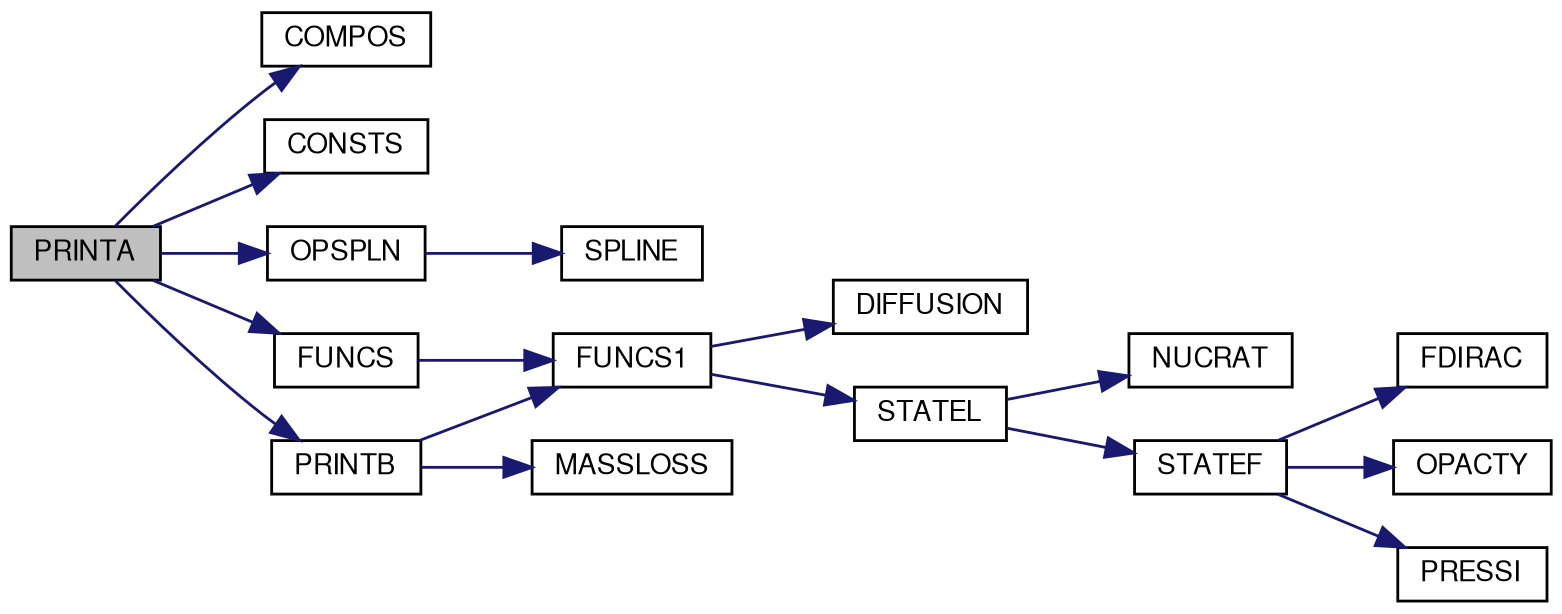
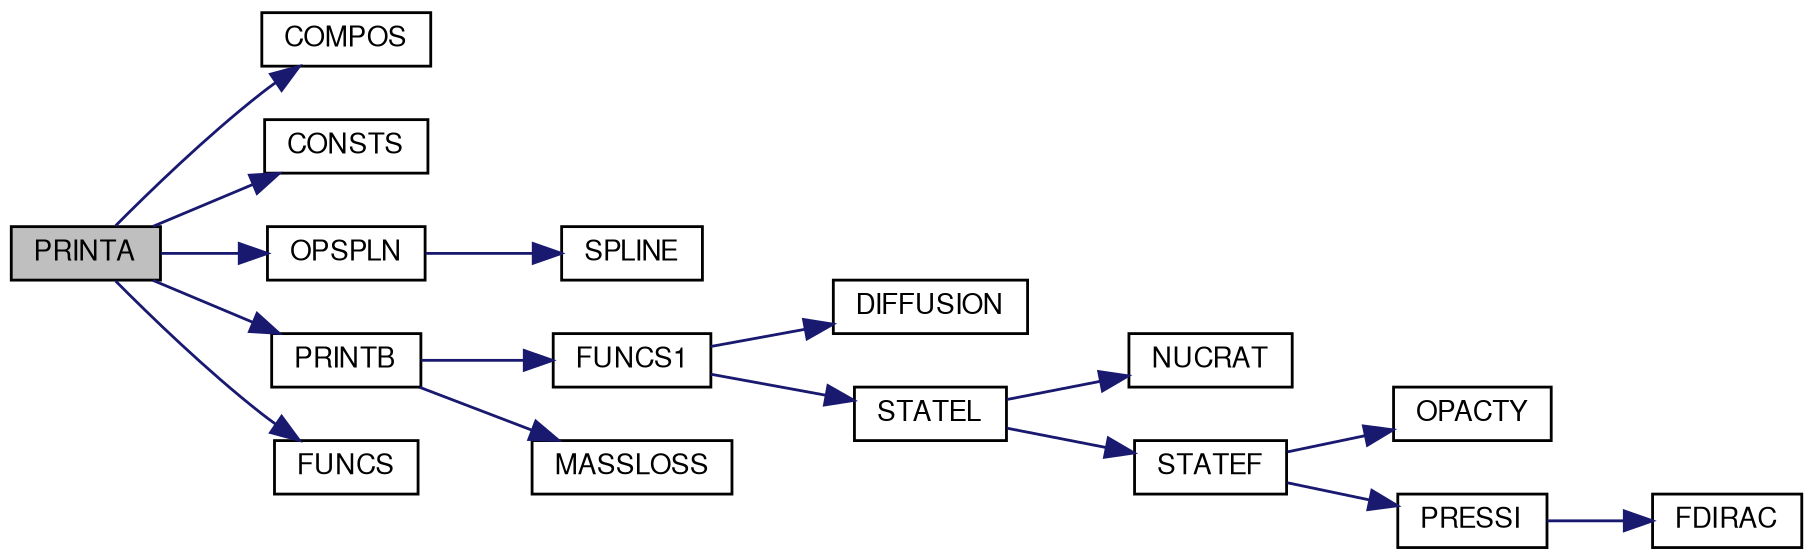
(471, 360) -> none
(1328, 419) -> (1586, 521)
